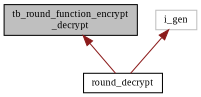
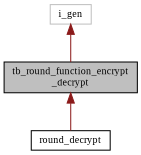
(146, 56) -> (71, 48)
